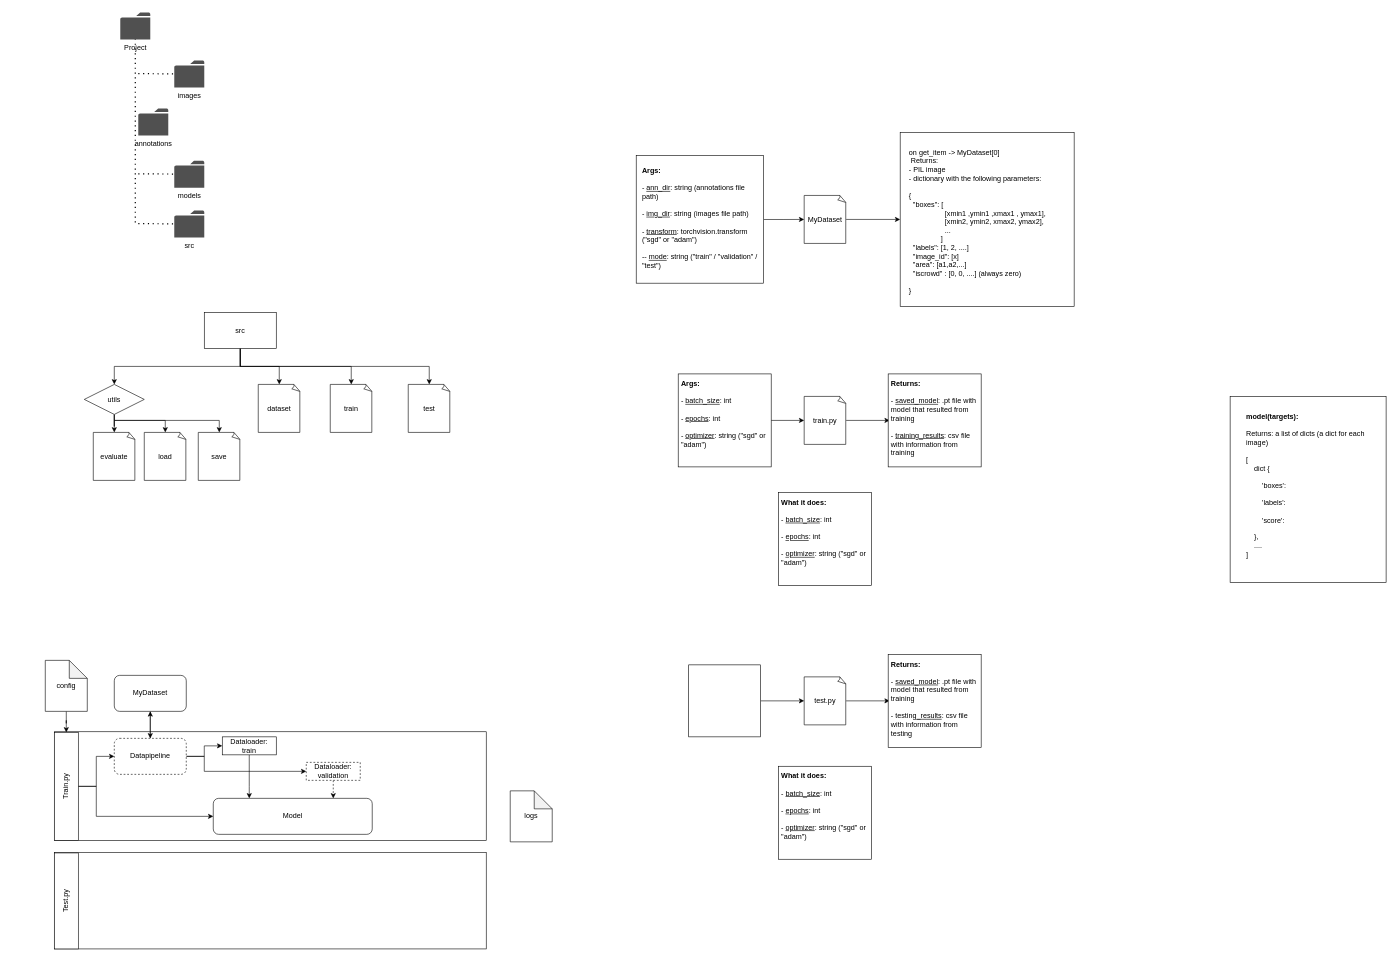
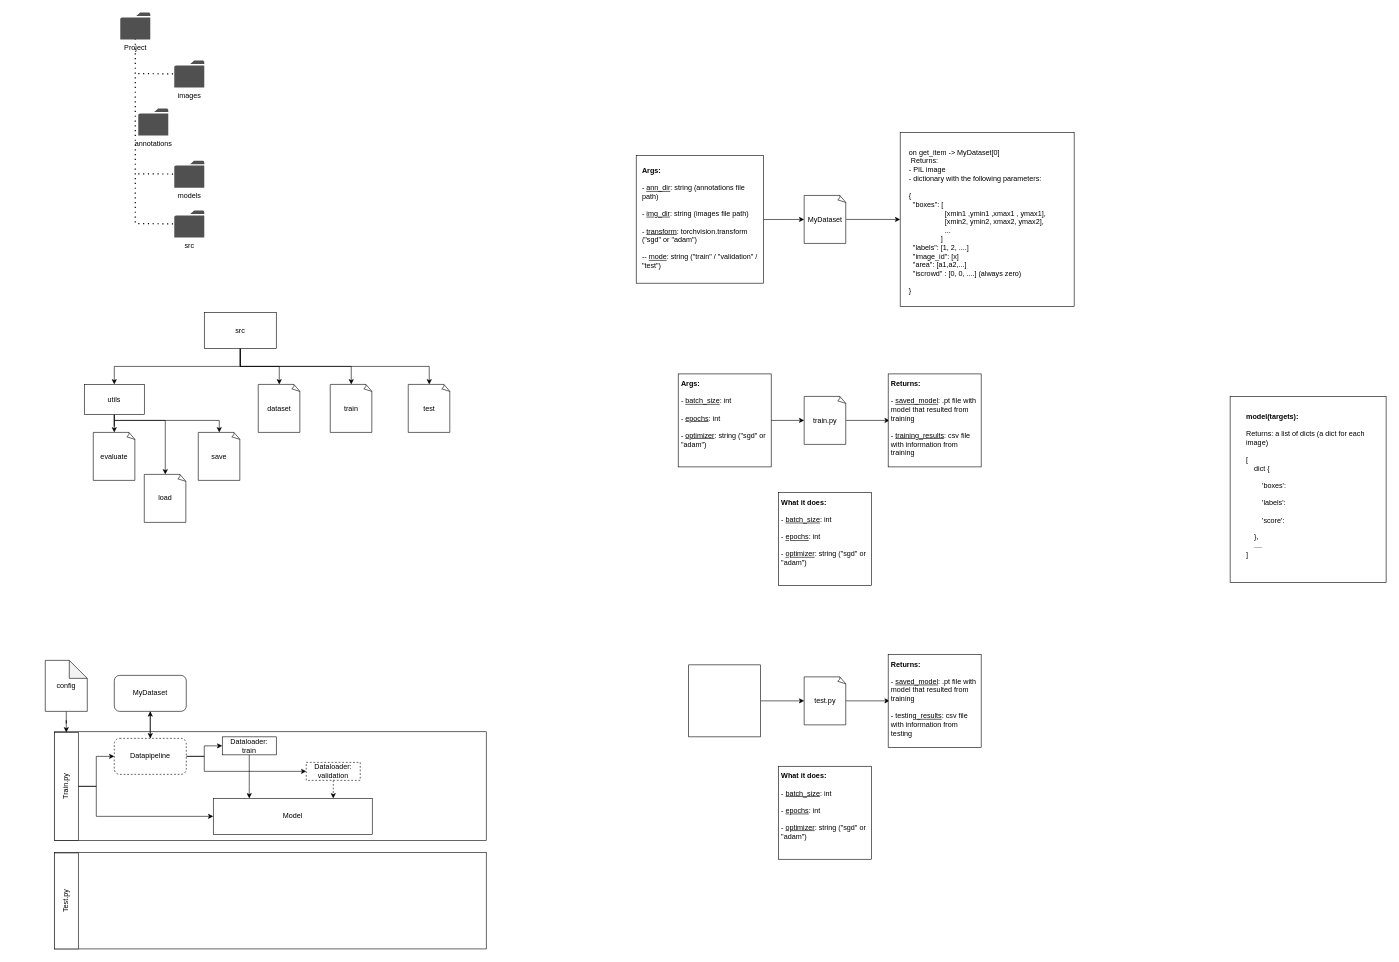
(114, 399) -> (114, 399)
(165, 456) -> (165, 498)
(293, 816) -> (293, 816)
(531, 816) -> none
